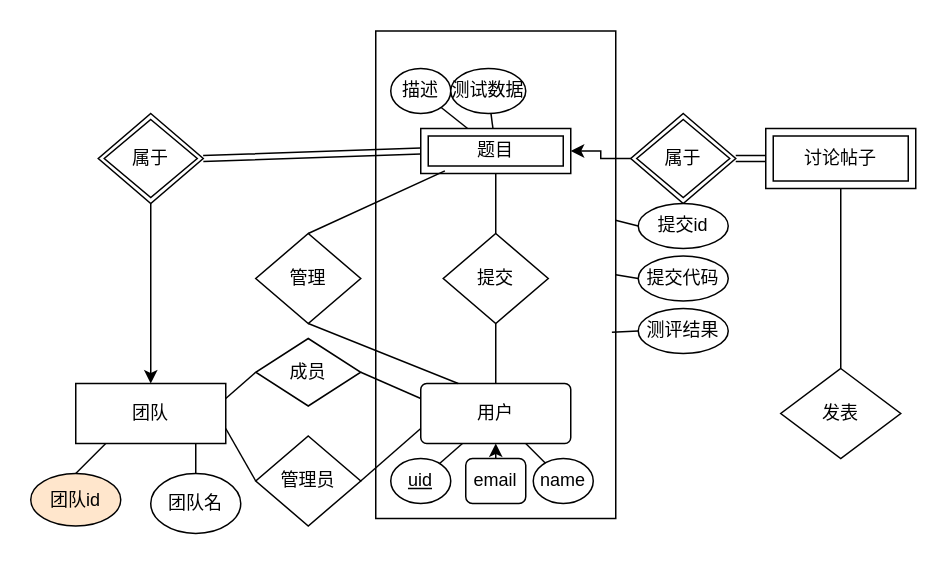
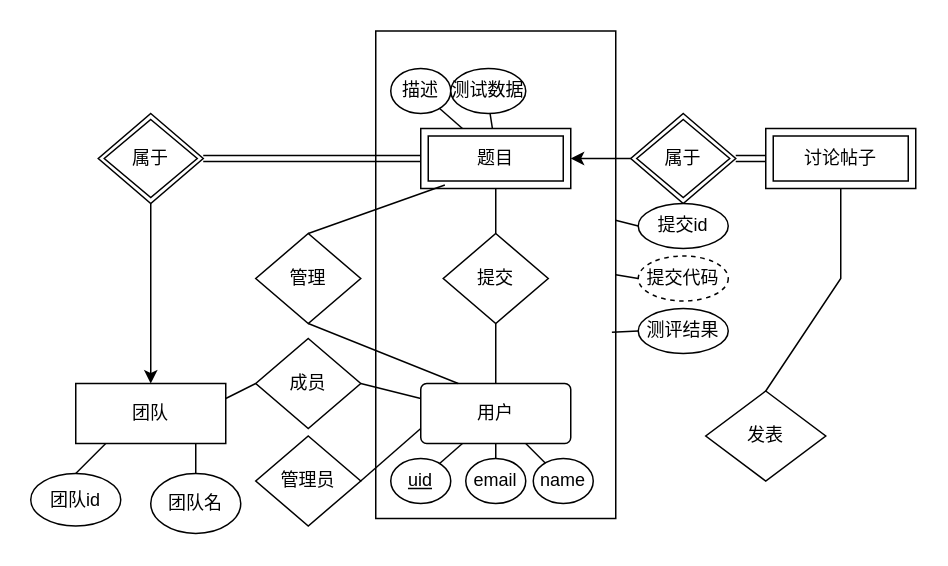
(496, 151) -> (496, 158)
(683, 278) -> (683, 278)
(308, 372) -> (308, 383)
(841, 413) -> (766, 436)
(241, 455) -> none
(496, 455) -> (496, 450)
(496, 481) -> (496, 481)
(76, 500) -> (76, 500)
